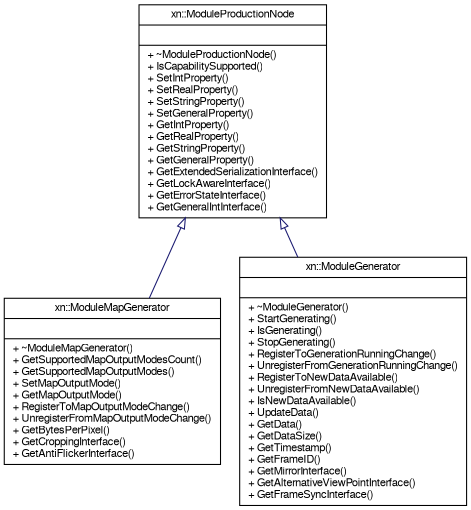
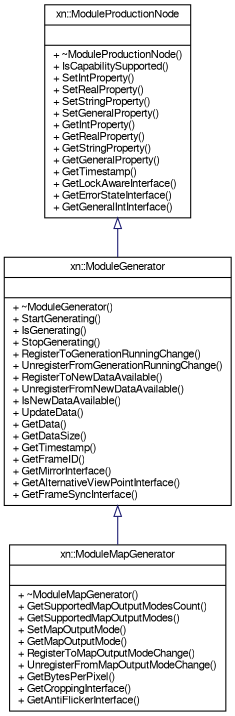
(233, 172) -> (95, 172)
(165, 263) -> (118, 531)
